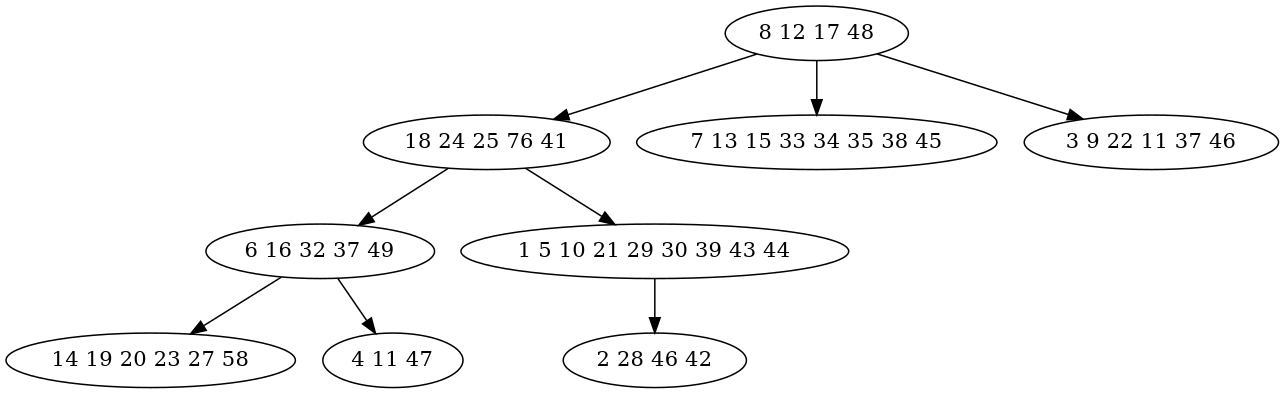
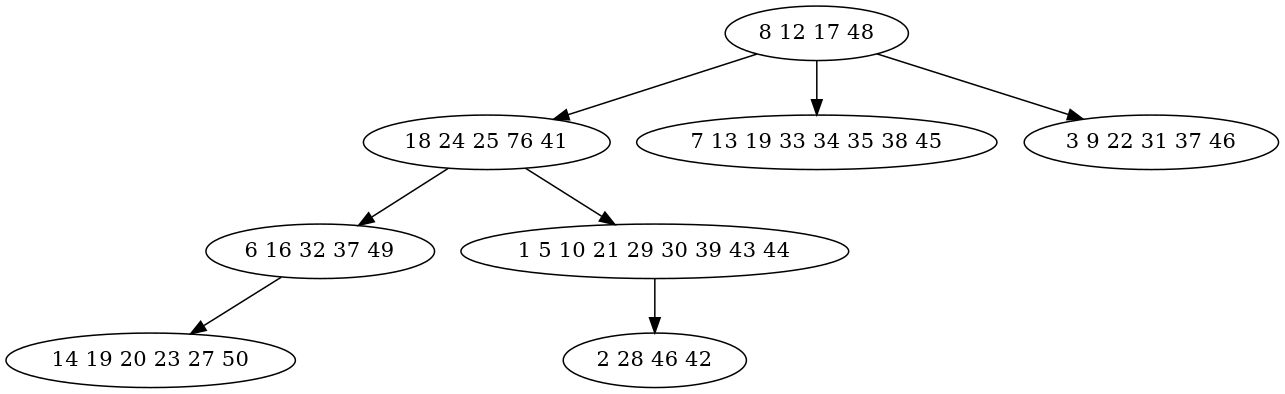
(817, 142) -> (817, 142)
(1151, 142) -> (1151, 142)
(151, 360) -> (151, 360)
(393, 360) -> none
